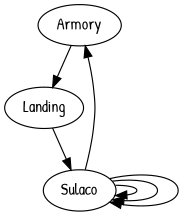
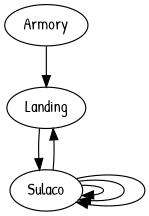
(95, 114) -> (54, 155)
